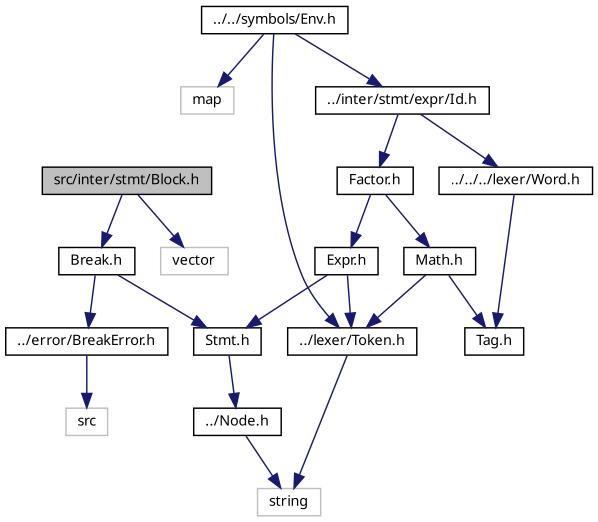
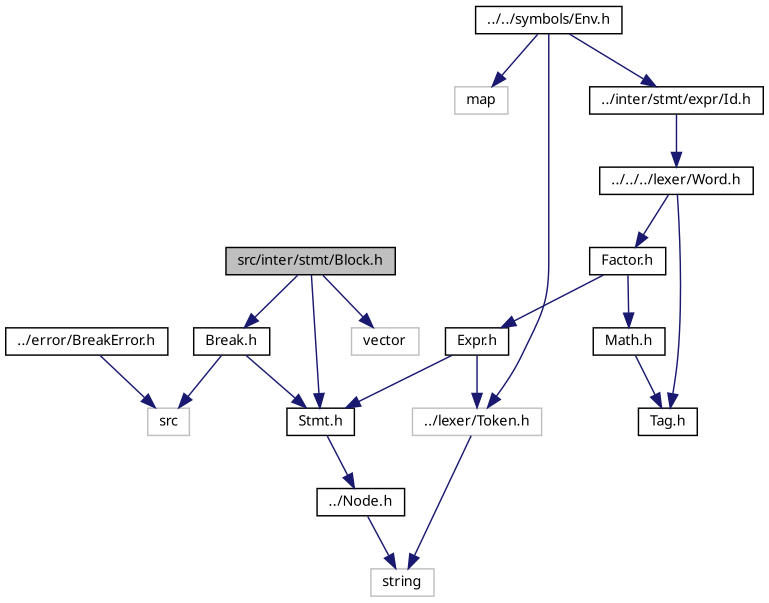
(391, 134) -> (656, 215)
(93, 294) -> (205, 376)
(402, 296) -> none
none -> (315, 334)
(352, 341) -> (477, 422)
